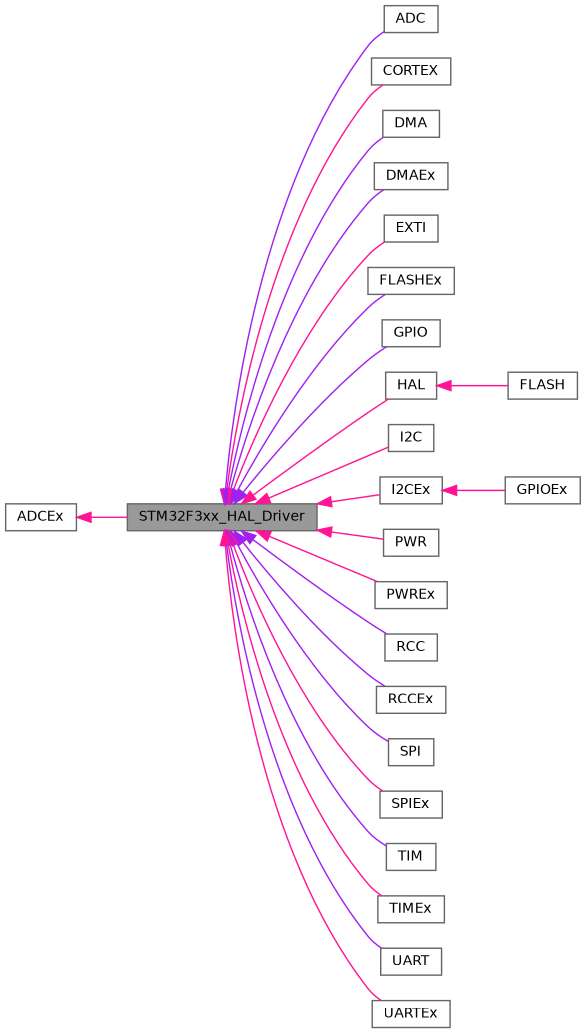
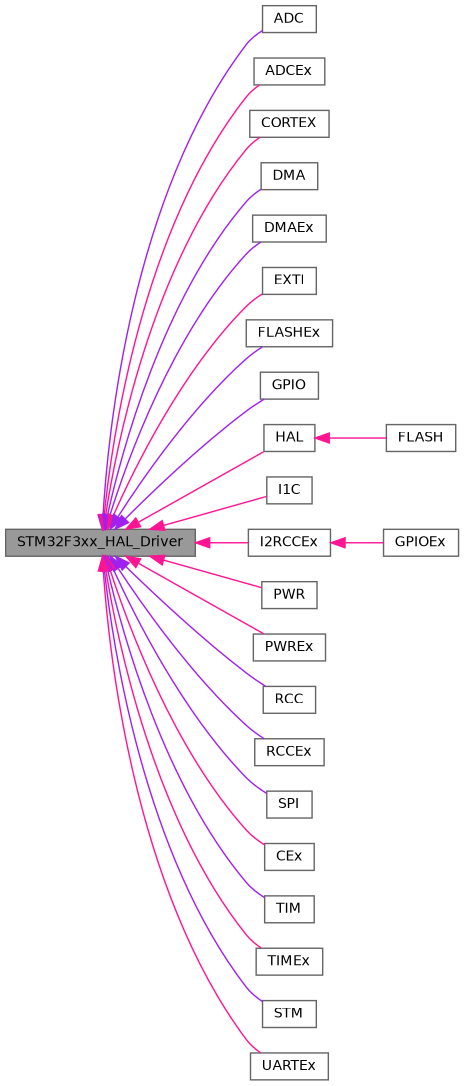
(411, 438) -> (289, 490)
(411, 490) -> (289, 543)
(109, 517) -> (151, 288)
(411, 805) -> (289, 857)
(411, 962) -> (289, 1014)
